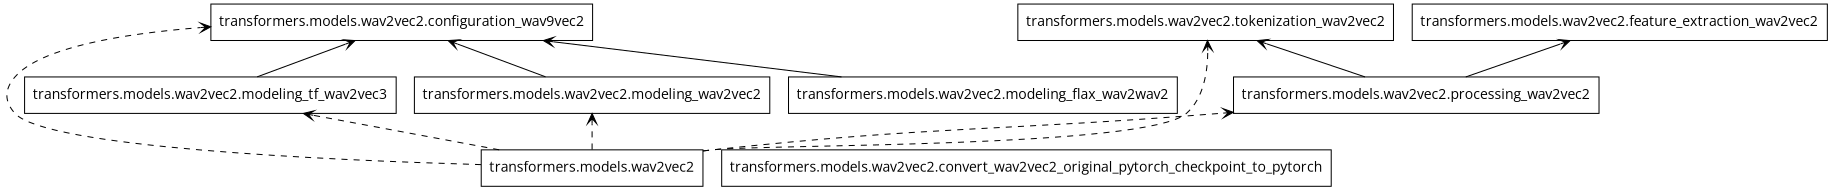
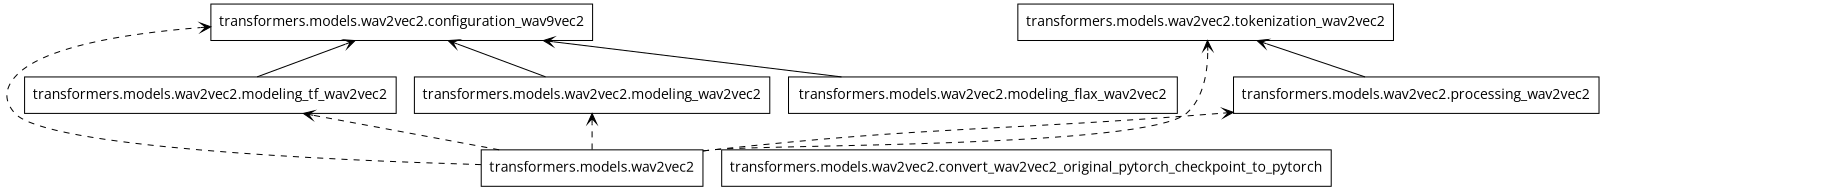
(1620, 22) -> none
(210, 95) -> (210, 95)
(983, 95) -> (983, 95)
